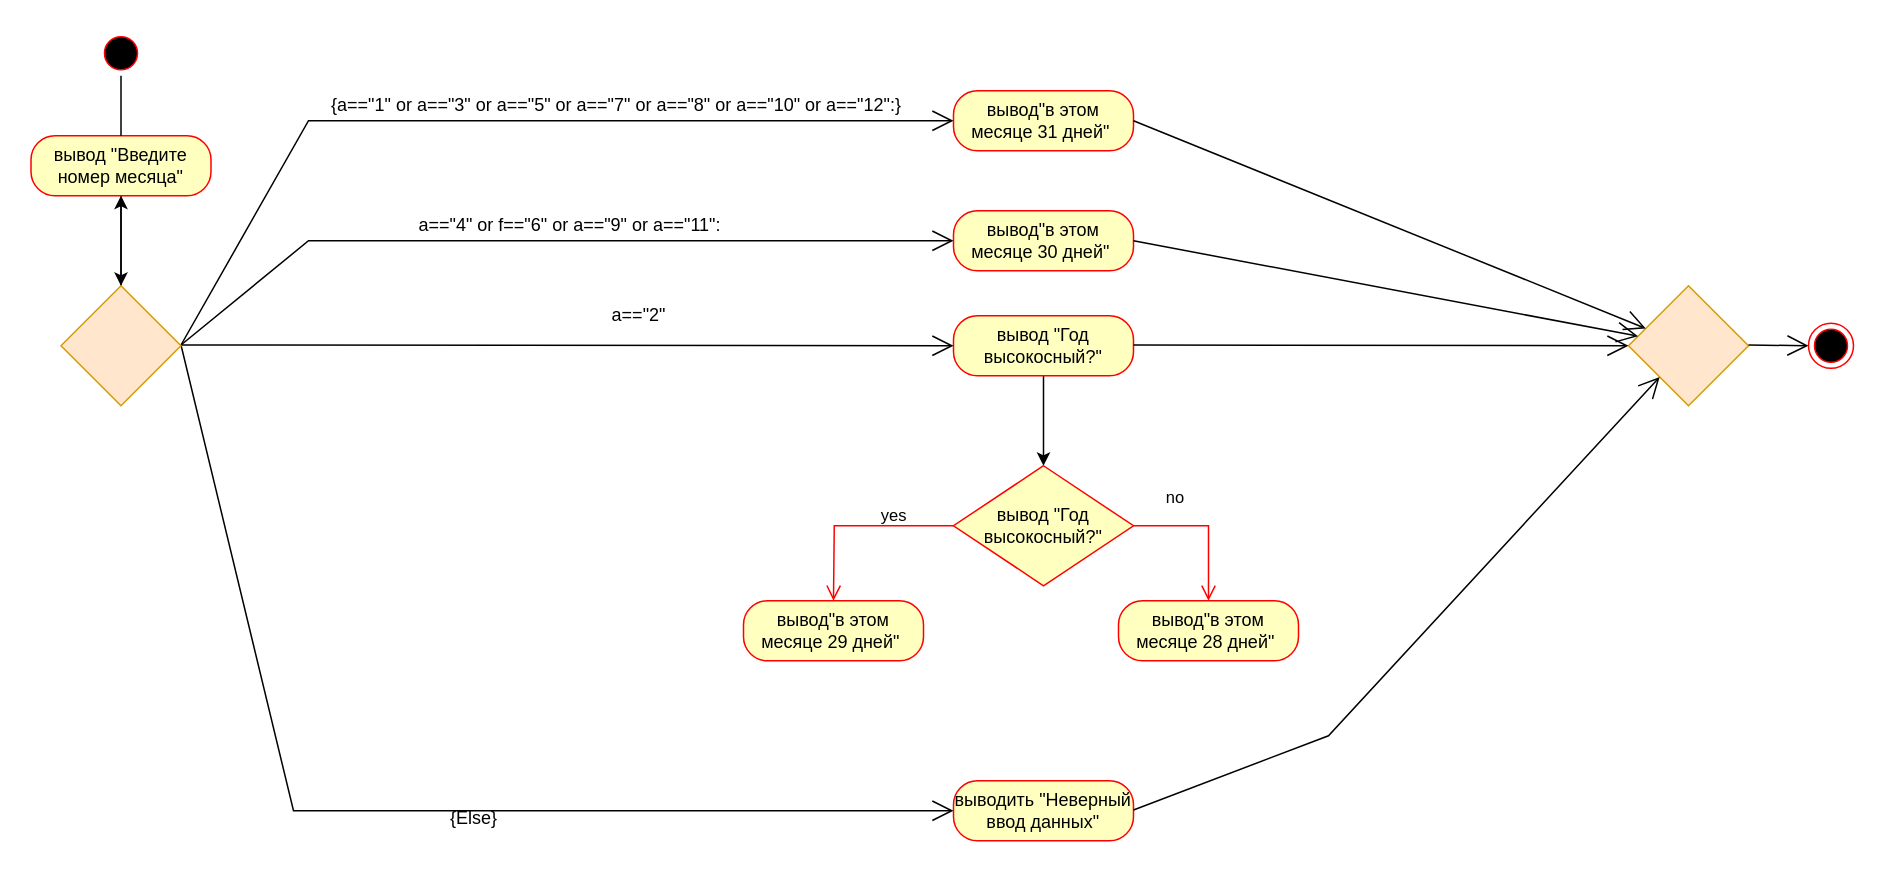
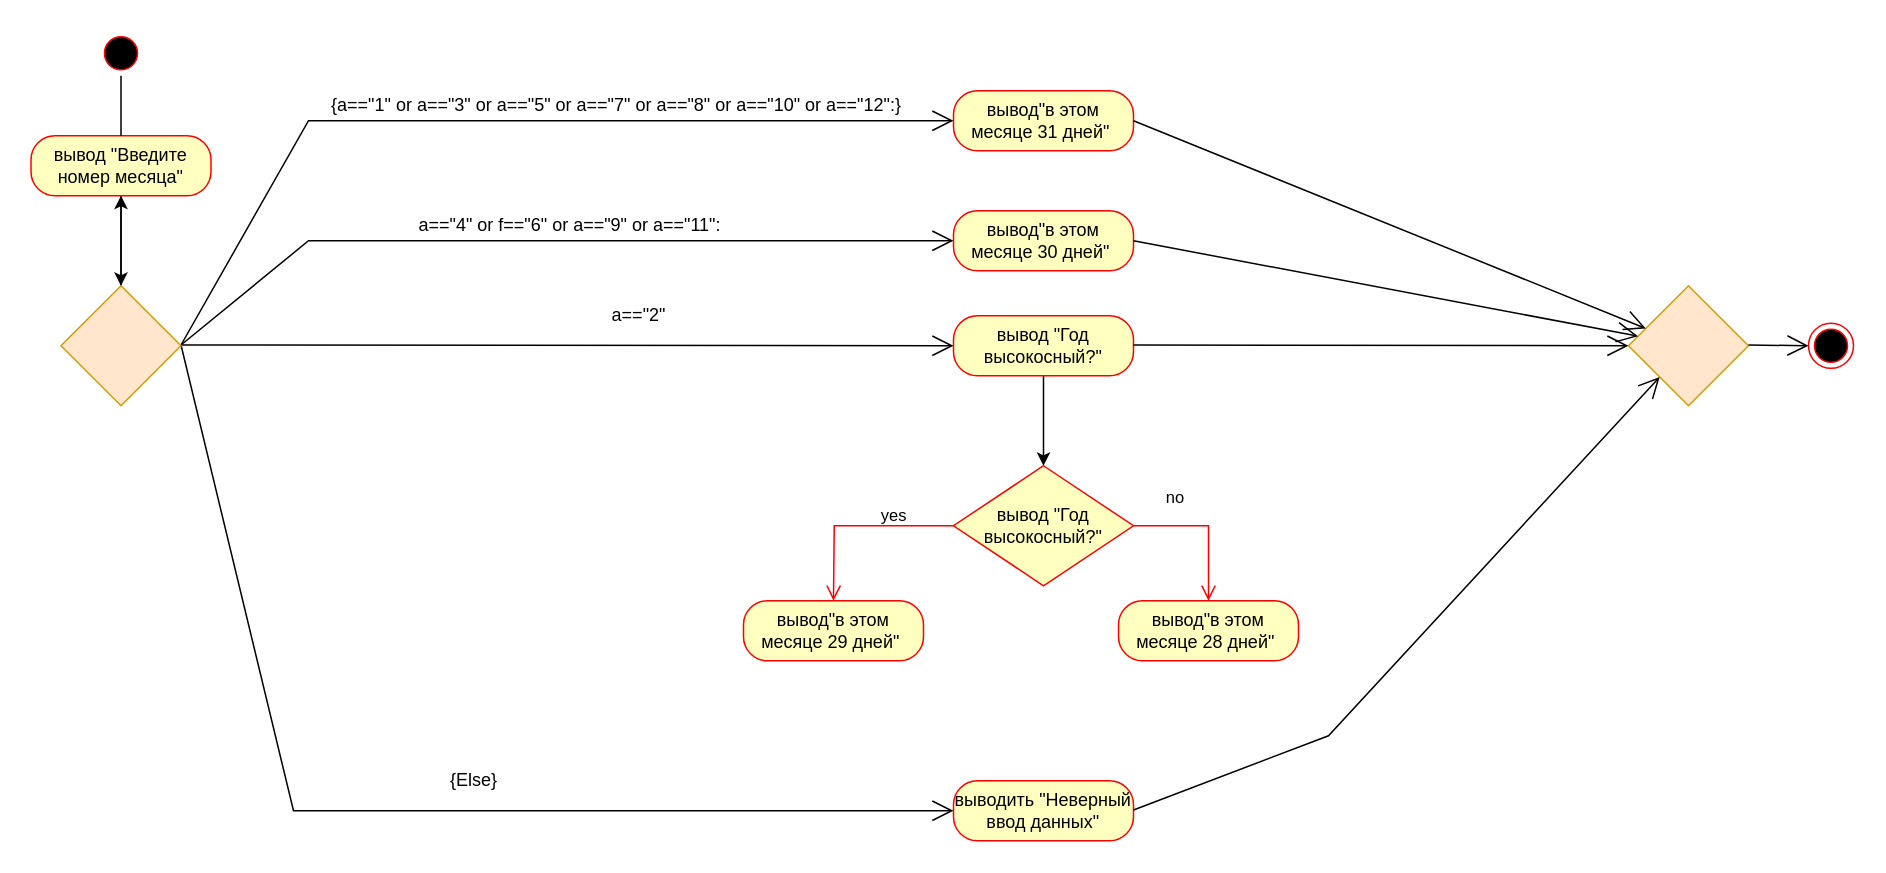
(473, 818) -> (473, 781)
